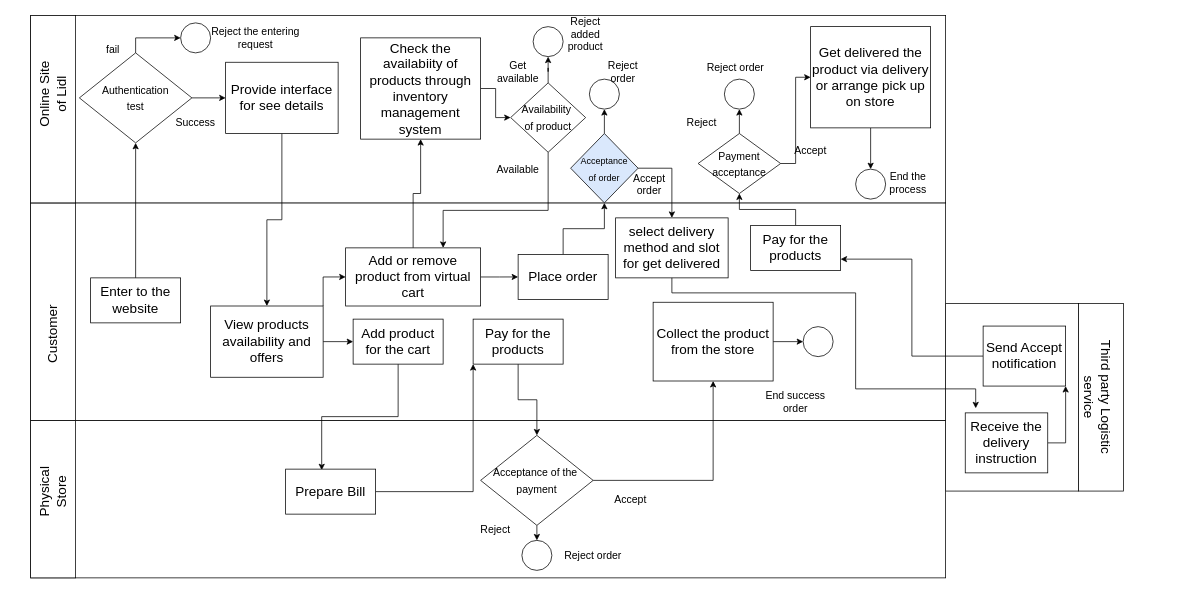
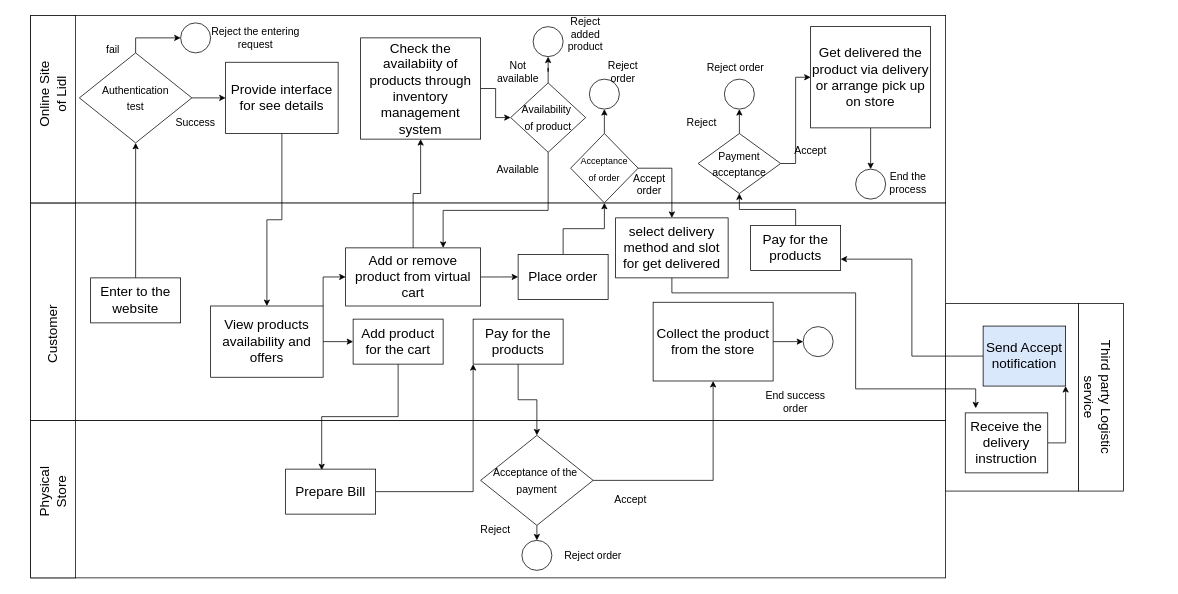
(518, 72) -> (518, 72)
(604, 168) -> (604, 168)
(1024, 356) -> (1024, 356)
